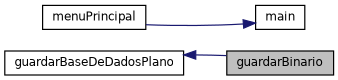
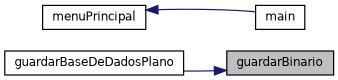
(195, 25) -> (207, 9)
(211, 55) -> (199, 71)
